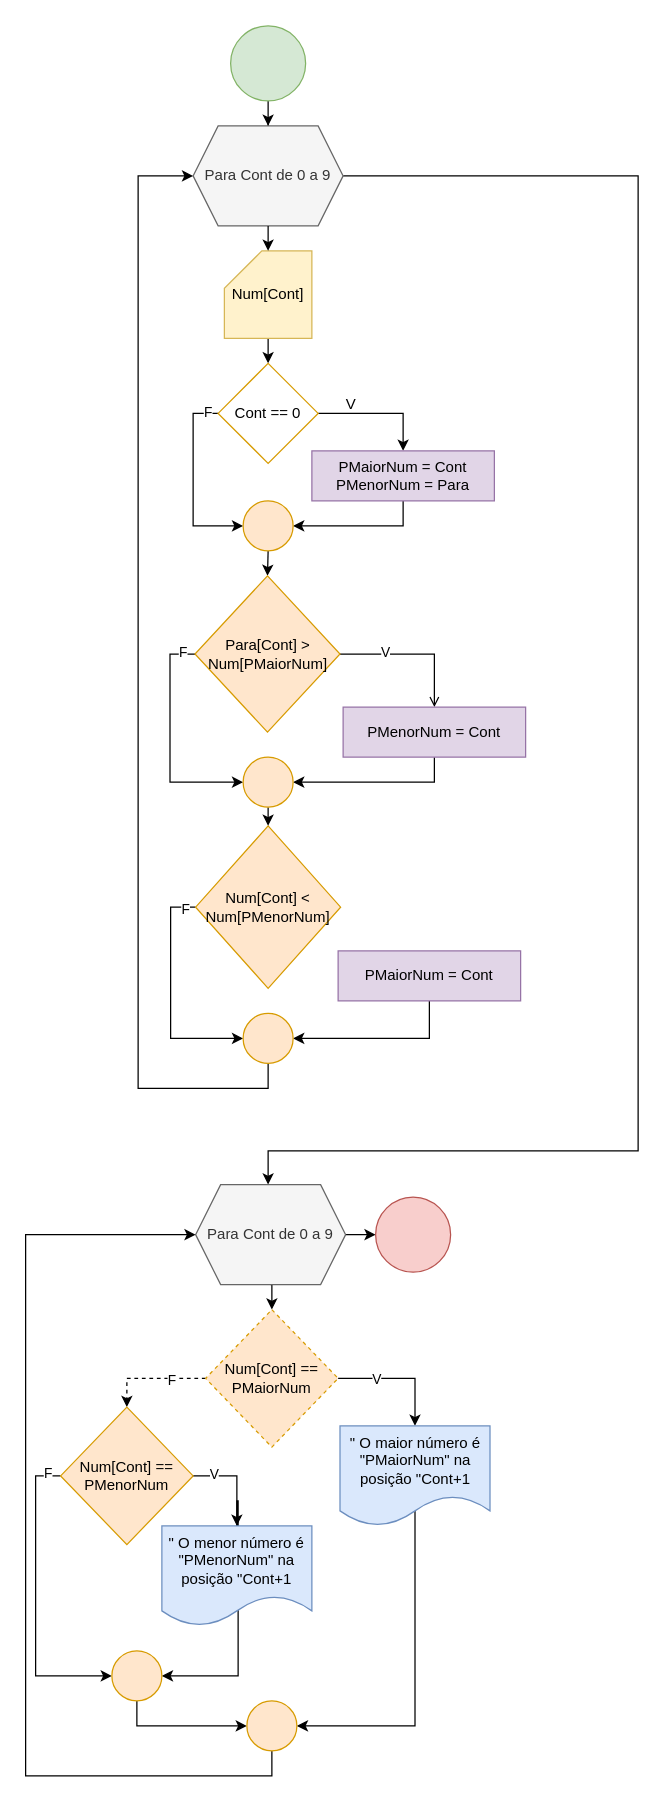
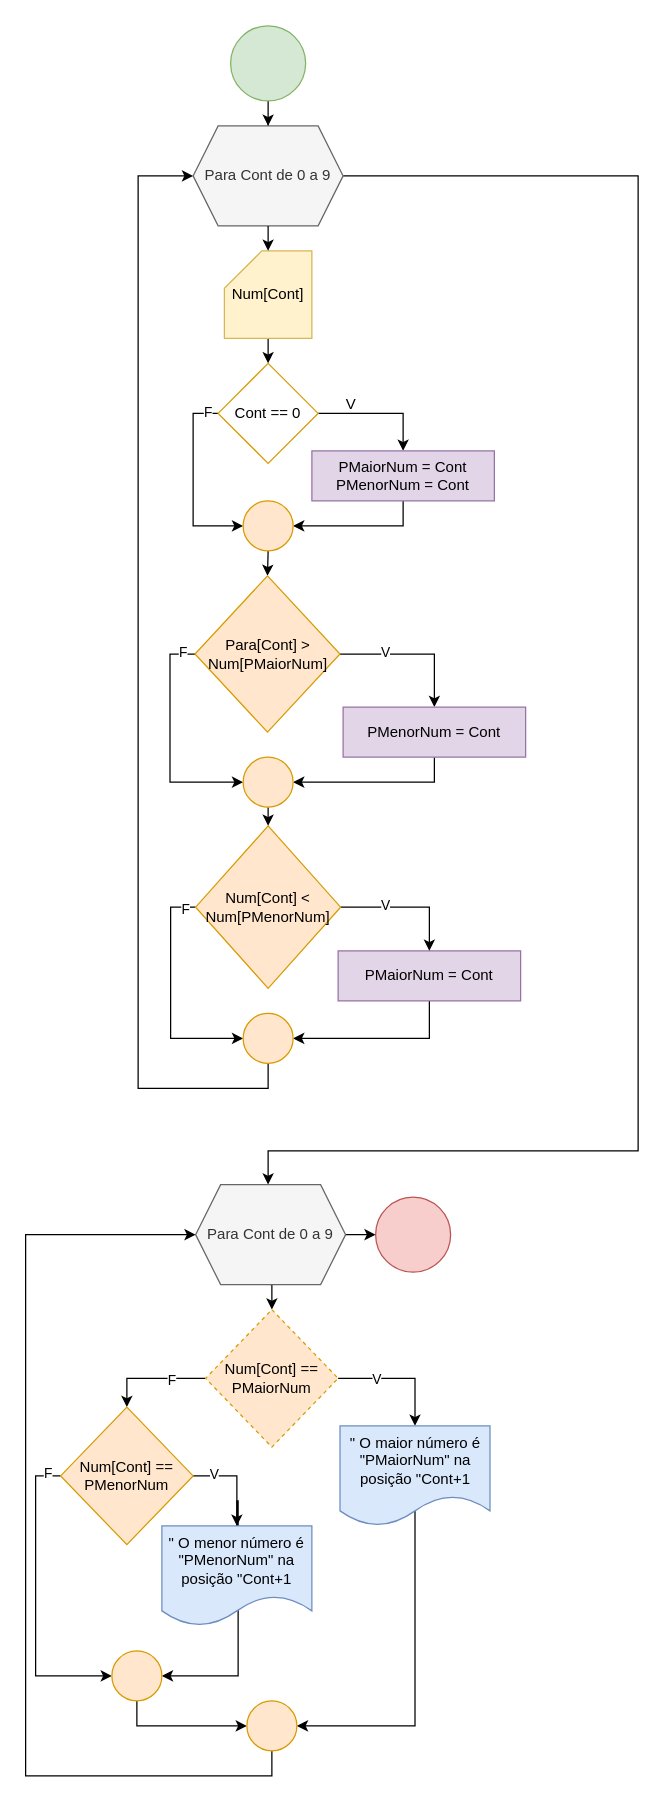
(403, 476) -> (403, 476)
(434, 699) -> (434, 697)
none -> (402, 907)
(137, 1378) -> (137, 1378)
